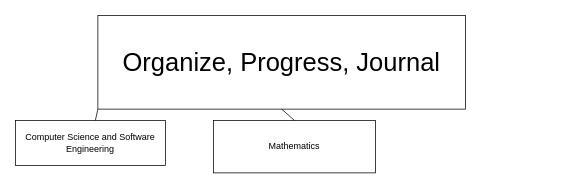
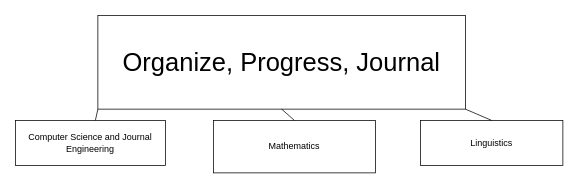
none -> (479, 115)
(90, 143) -> (90, 143)
none -> (492, 143)
